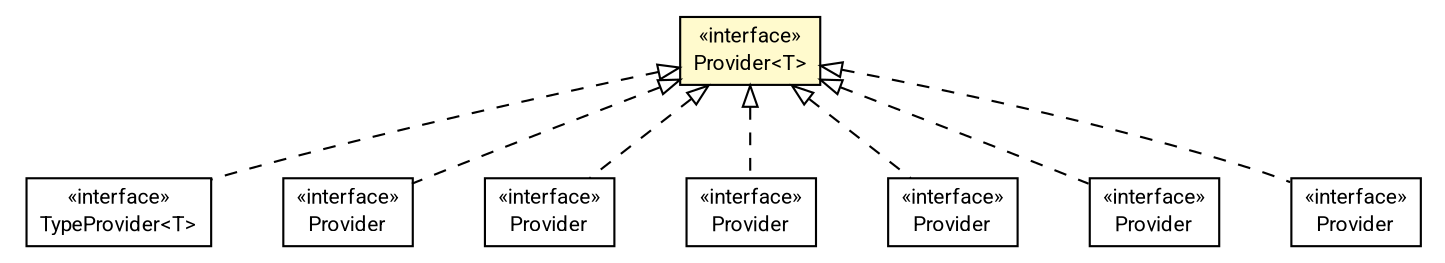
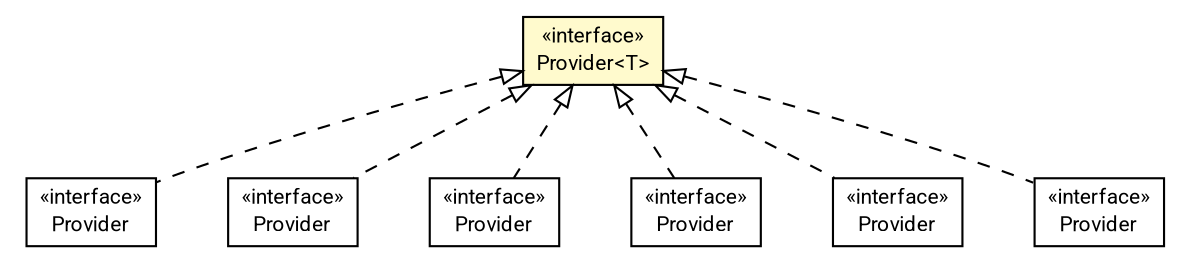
(118, 212) -> none
